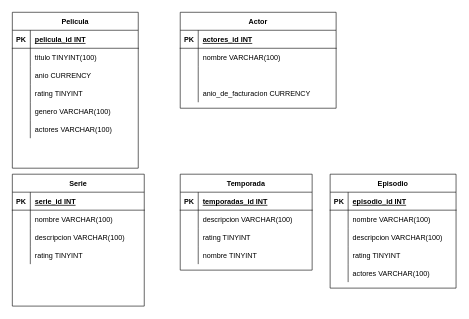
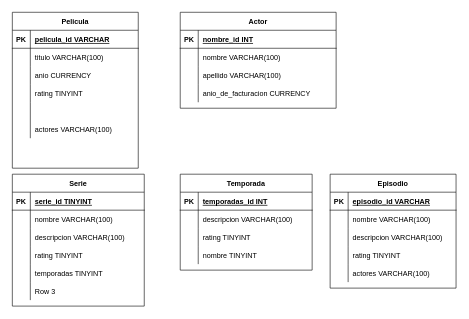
(60, 40) -> (68, 40)
(229, 40) -> (227, 40)
(70, 58) -> (70, 58)
none -> (267, 75)
(84, 111) -> none
(56, 202) -> (64, 202)
(379, 202) -> (387, 202)
none -> (87, 273)
none -> (87, 291)
